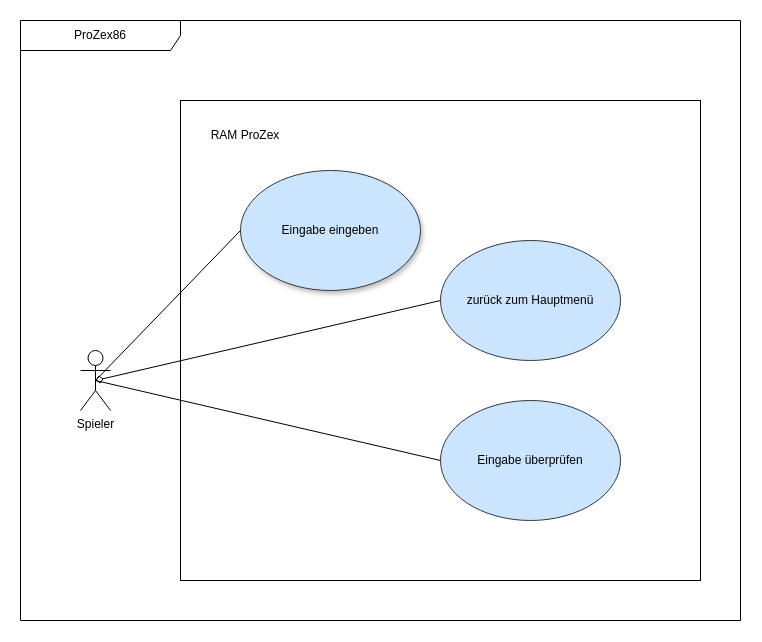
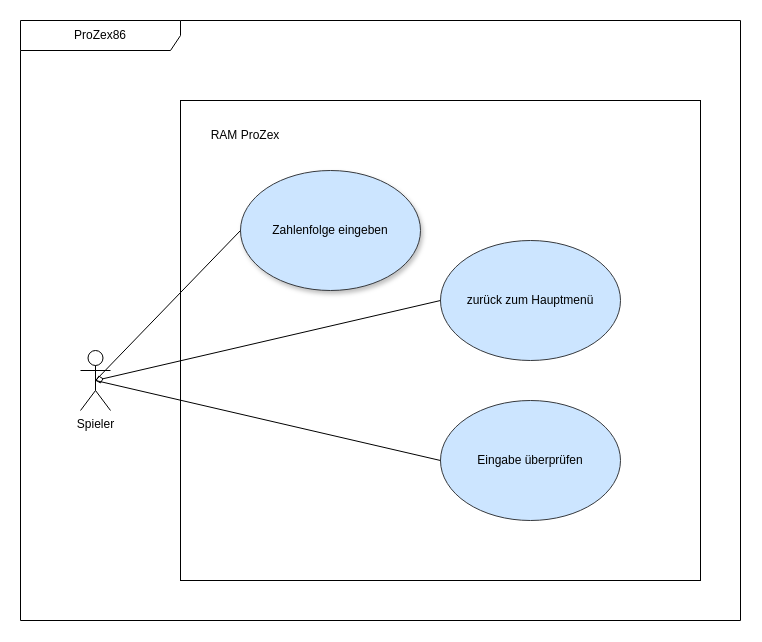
(331, 231) -> (331, 231)
